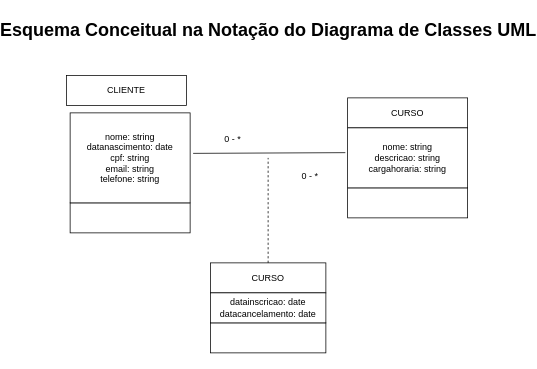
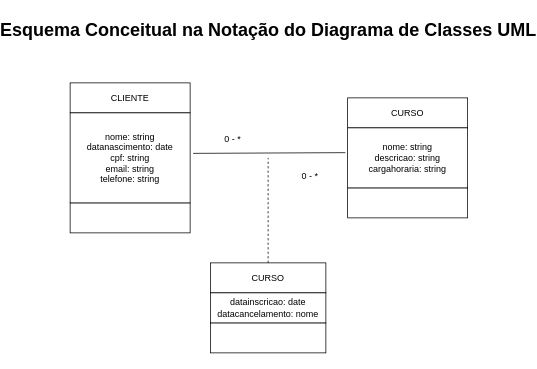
(126, 90) -> (130, 98)
(268, 308) -> (268, 308)
